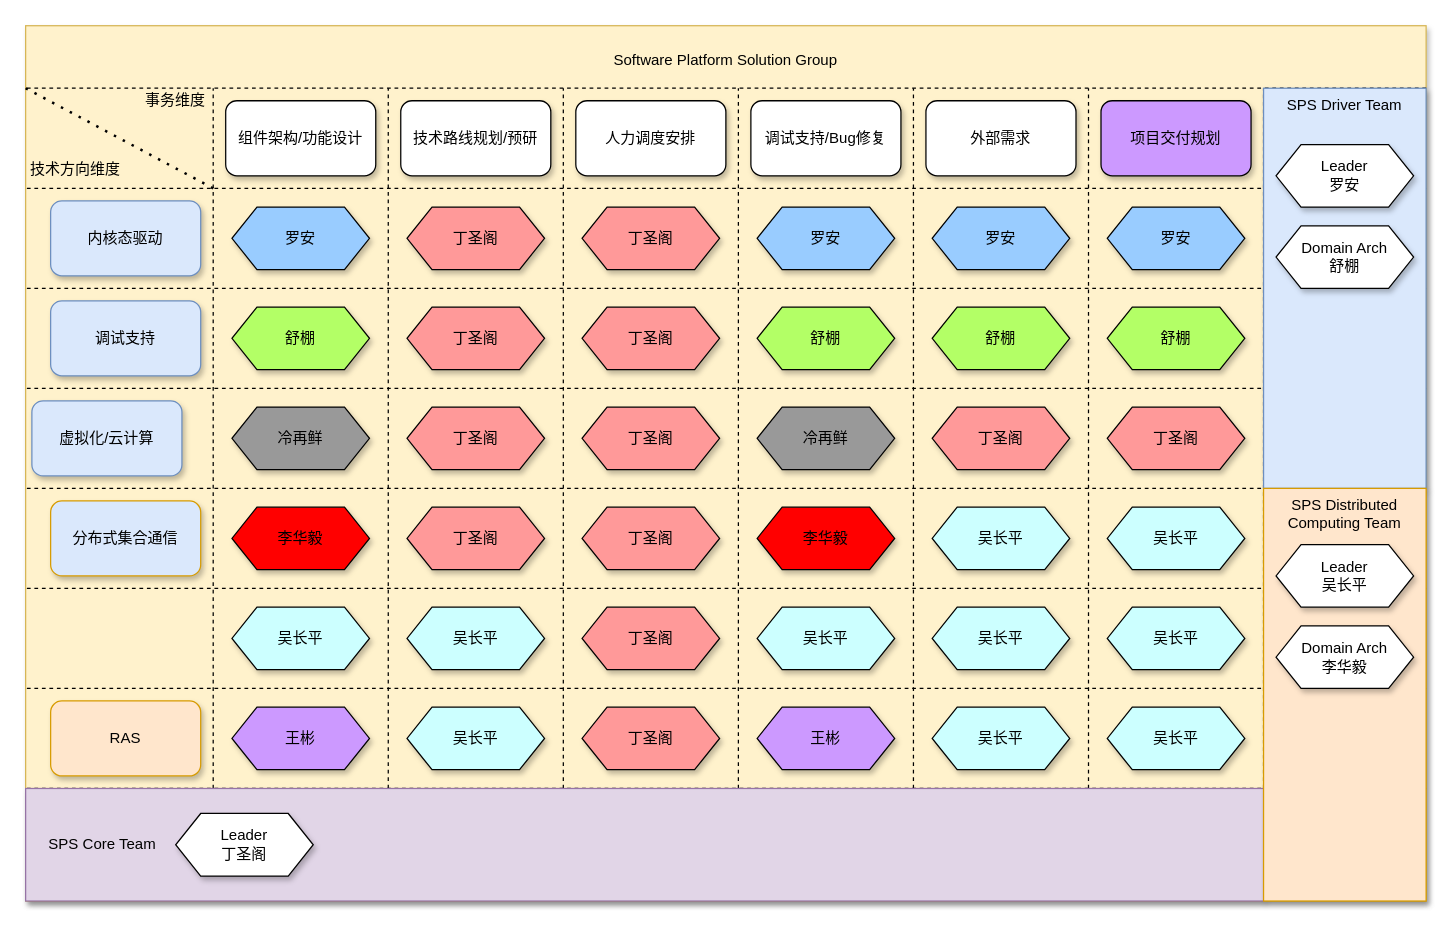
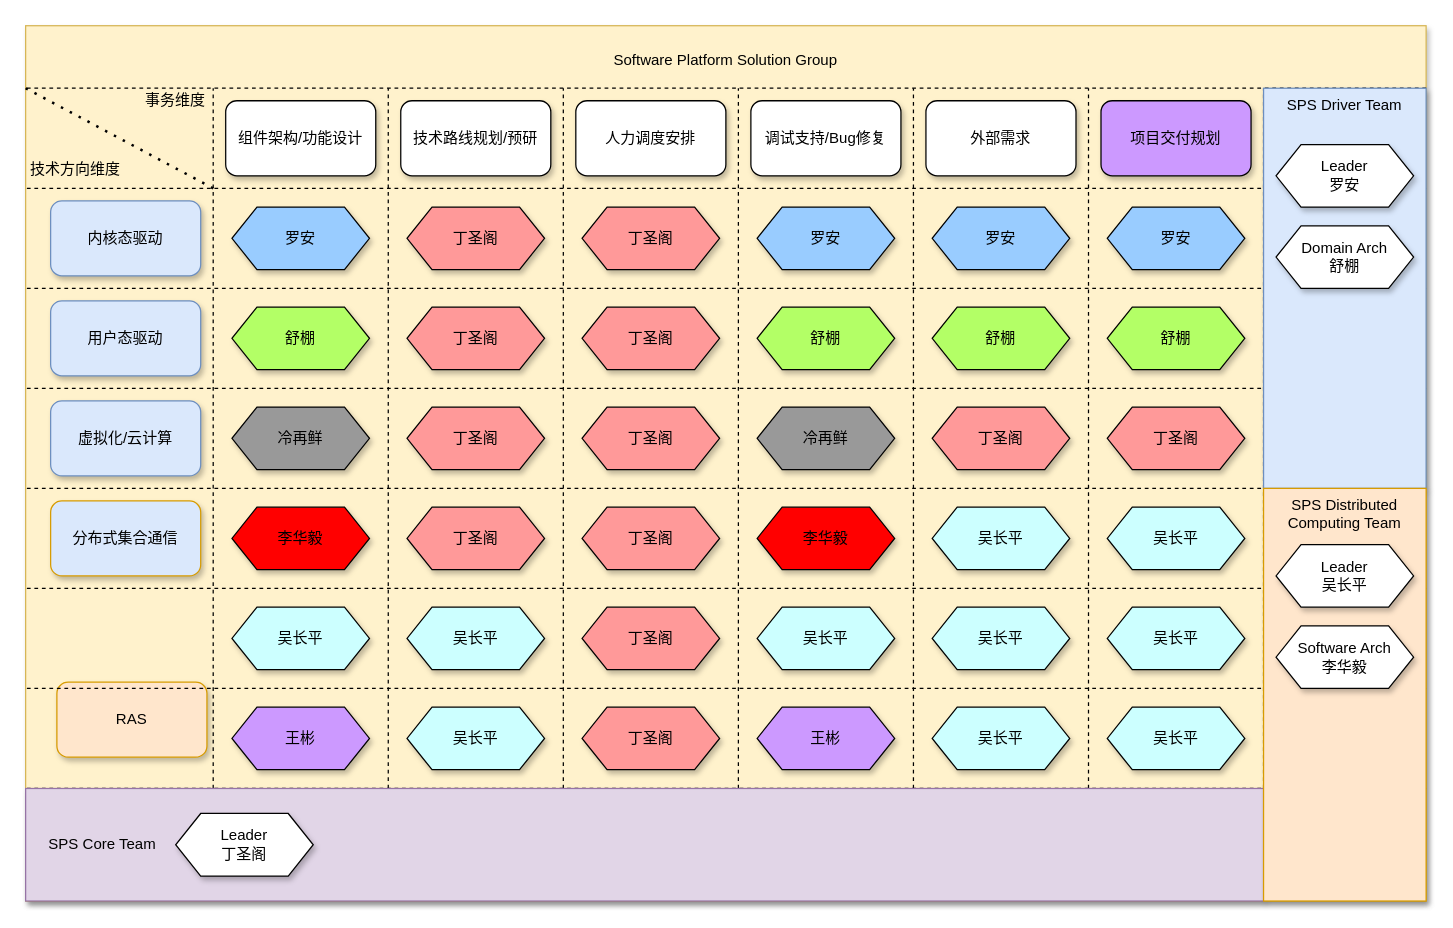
(126, 338) -> (126, 338)
(107, 438) -> (126, 438)
(1344, 657) -> (1344, 657)
(126, 738) -> (132, 719)
